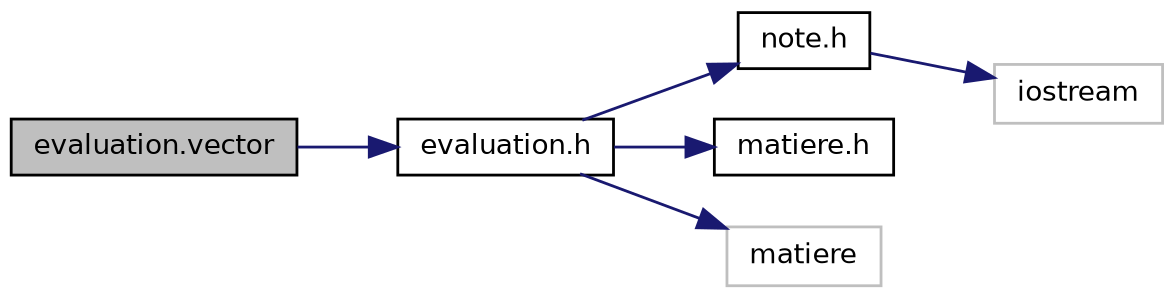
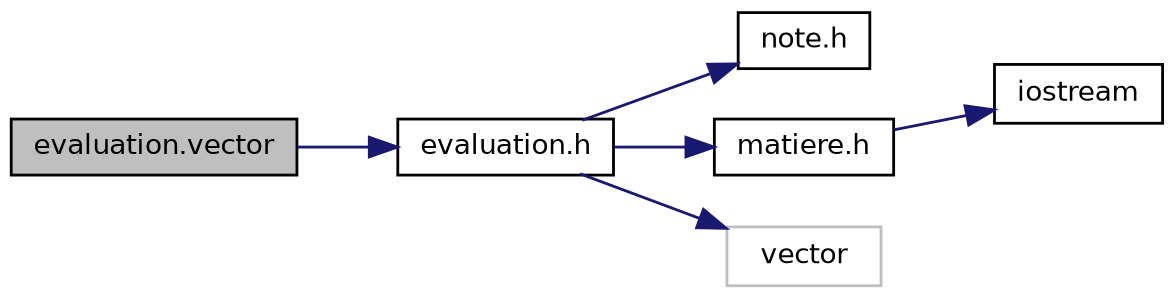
(918, 63) -> (930, 123)
(1079, 94) -> (1079, 94)
(804, 256) -> (804, 256)
